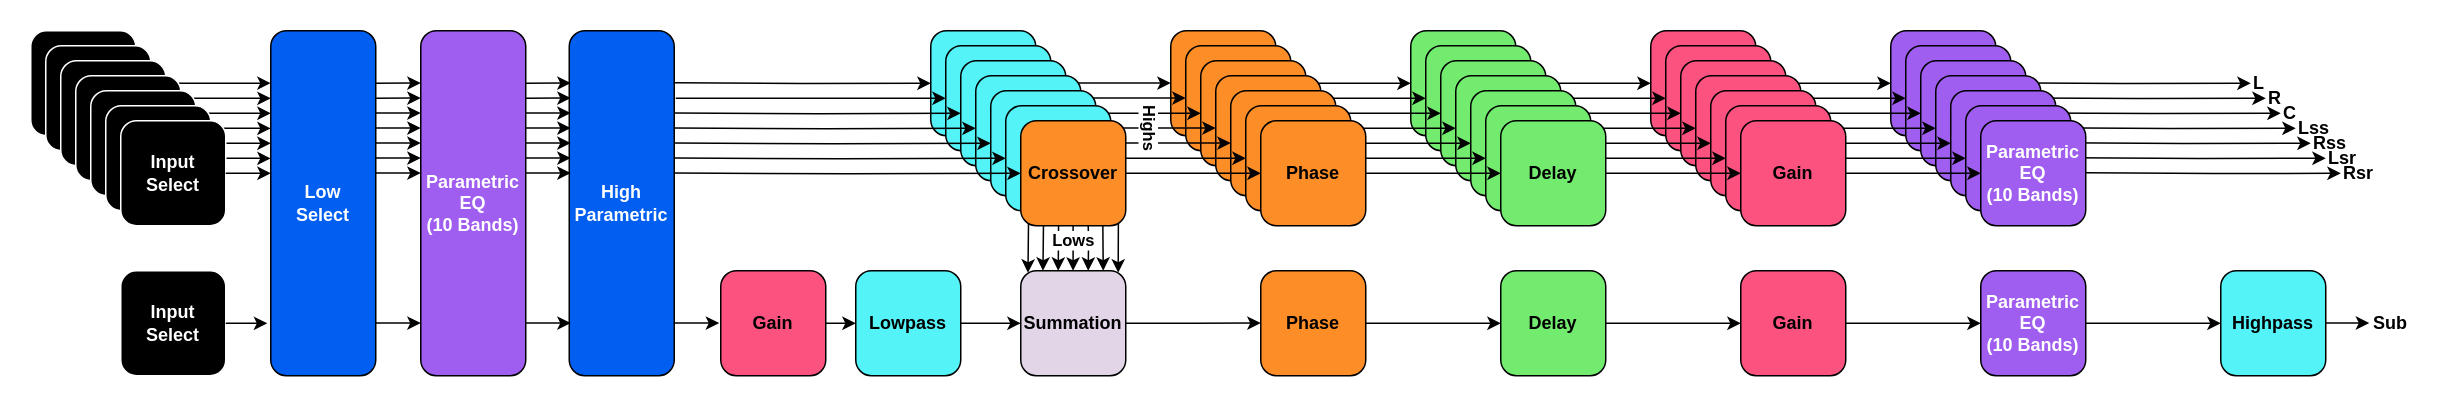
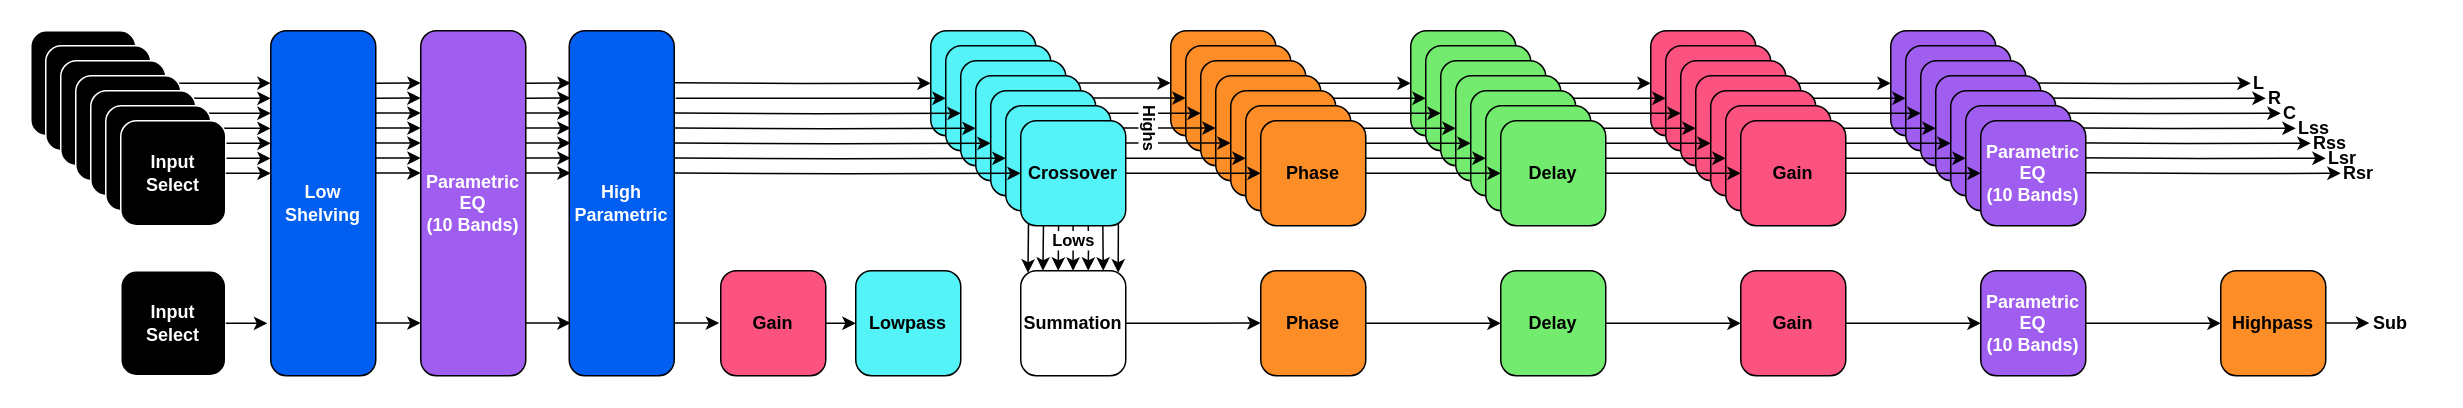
(1073, 173) -> (1073, 173)
(323, 203) -> (323, 203)
(986, 323) -> none
(1073, 323) -> (1073, 323)
(2273, 323) -> (2273, 323)
